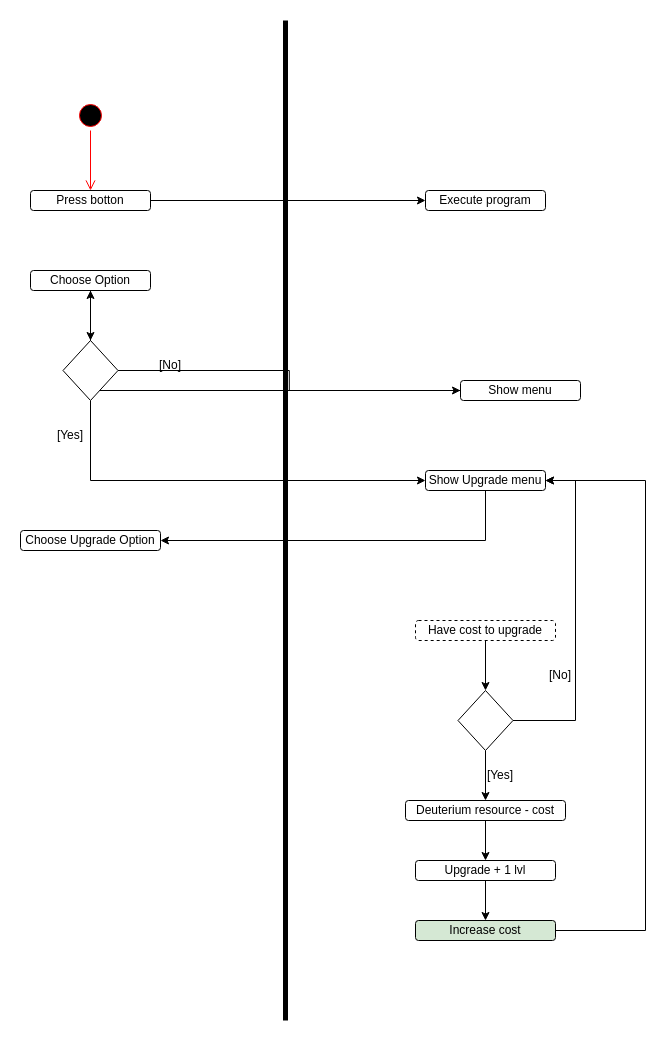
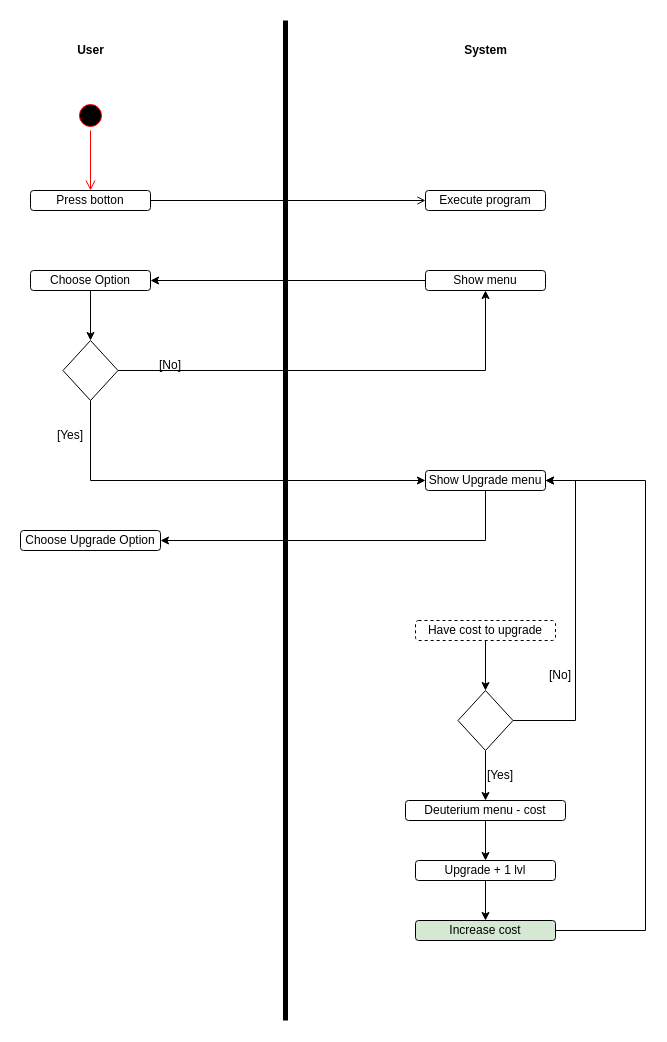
none -> (91, 51)
none -> (486, 51)
(417, 201) -> (419, 201)
(521, 391) -> (486, 281)
(486, 811) -> (486, 811)
